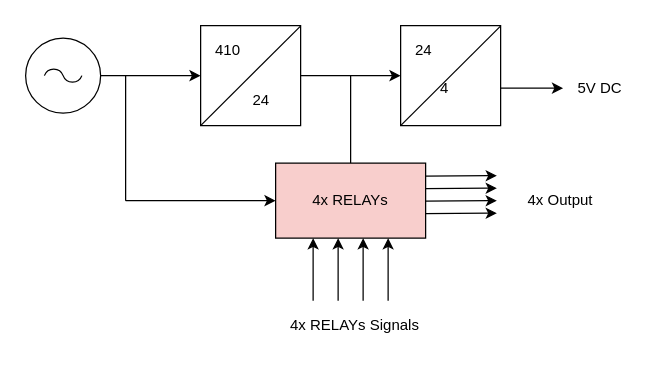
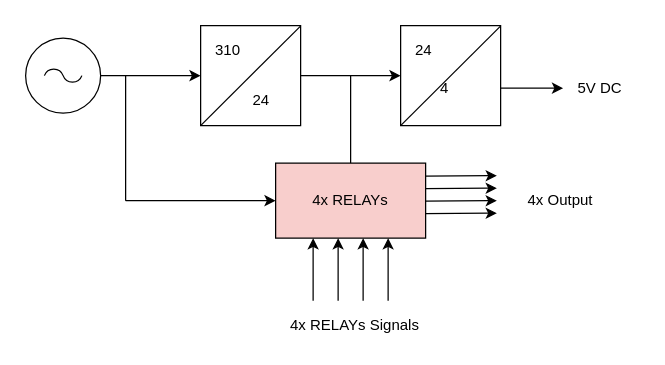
(228, 51) -> (228, 51)
